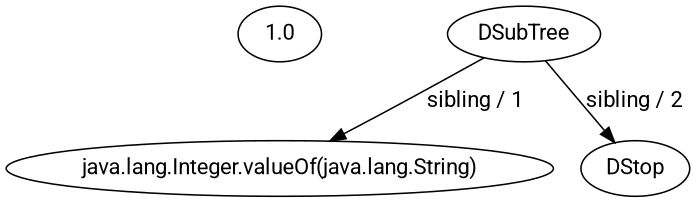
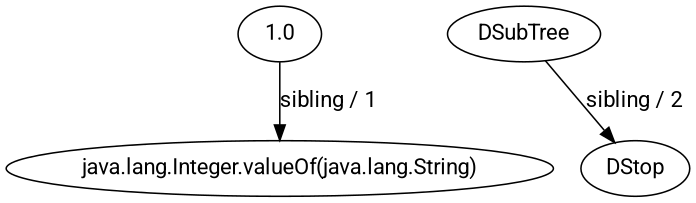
(414, 96) -> (280, 93)
